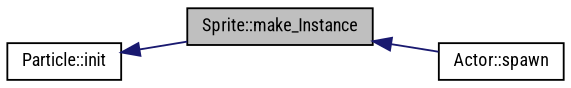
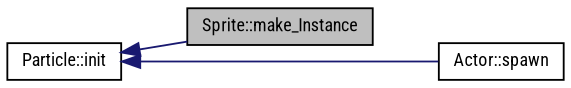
(415, 48) -> (289, 62)
